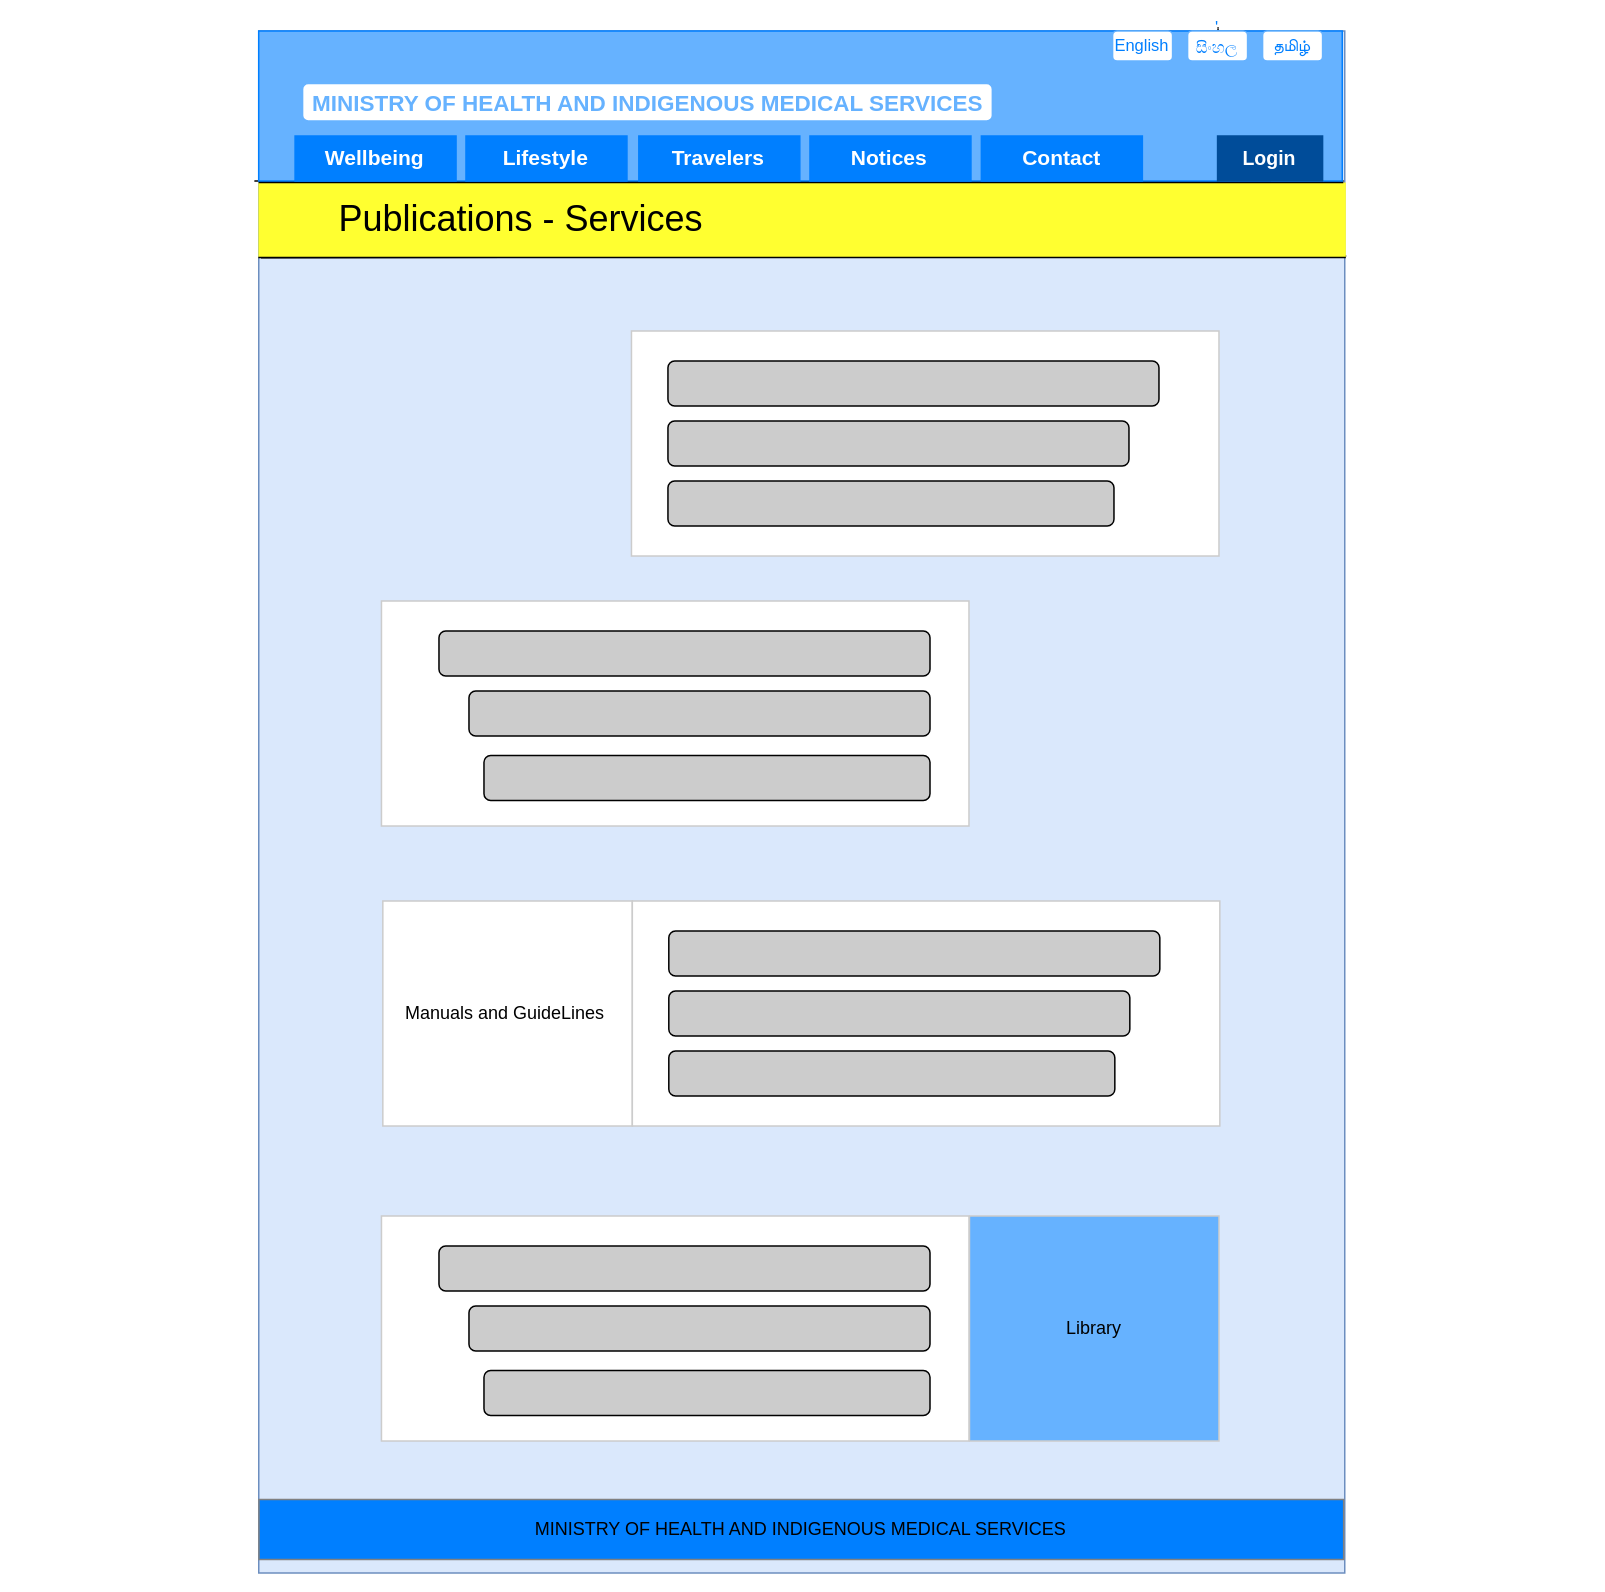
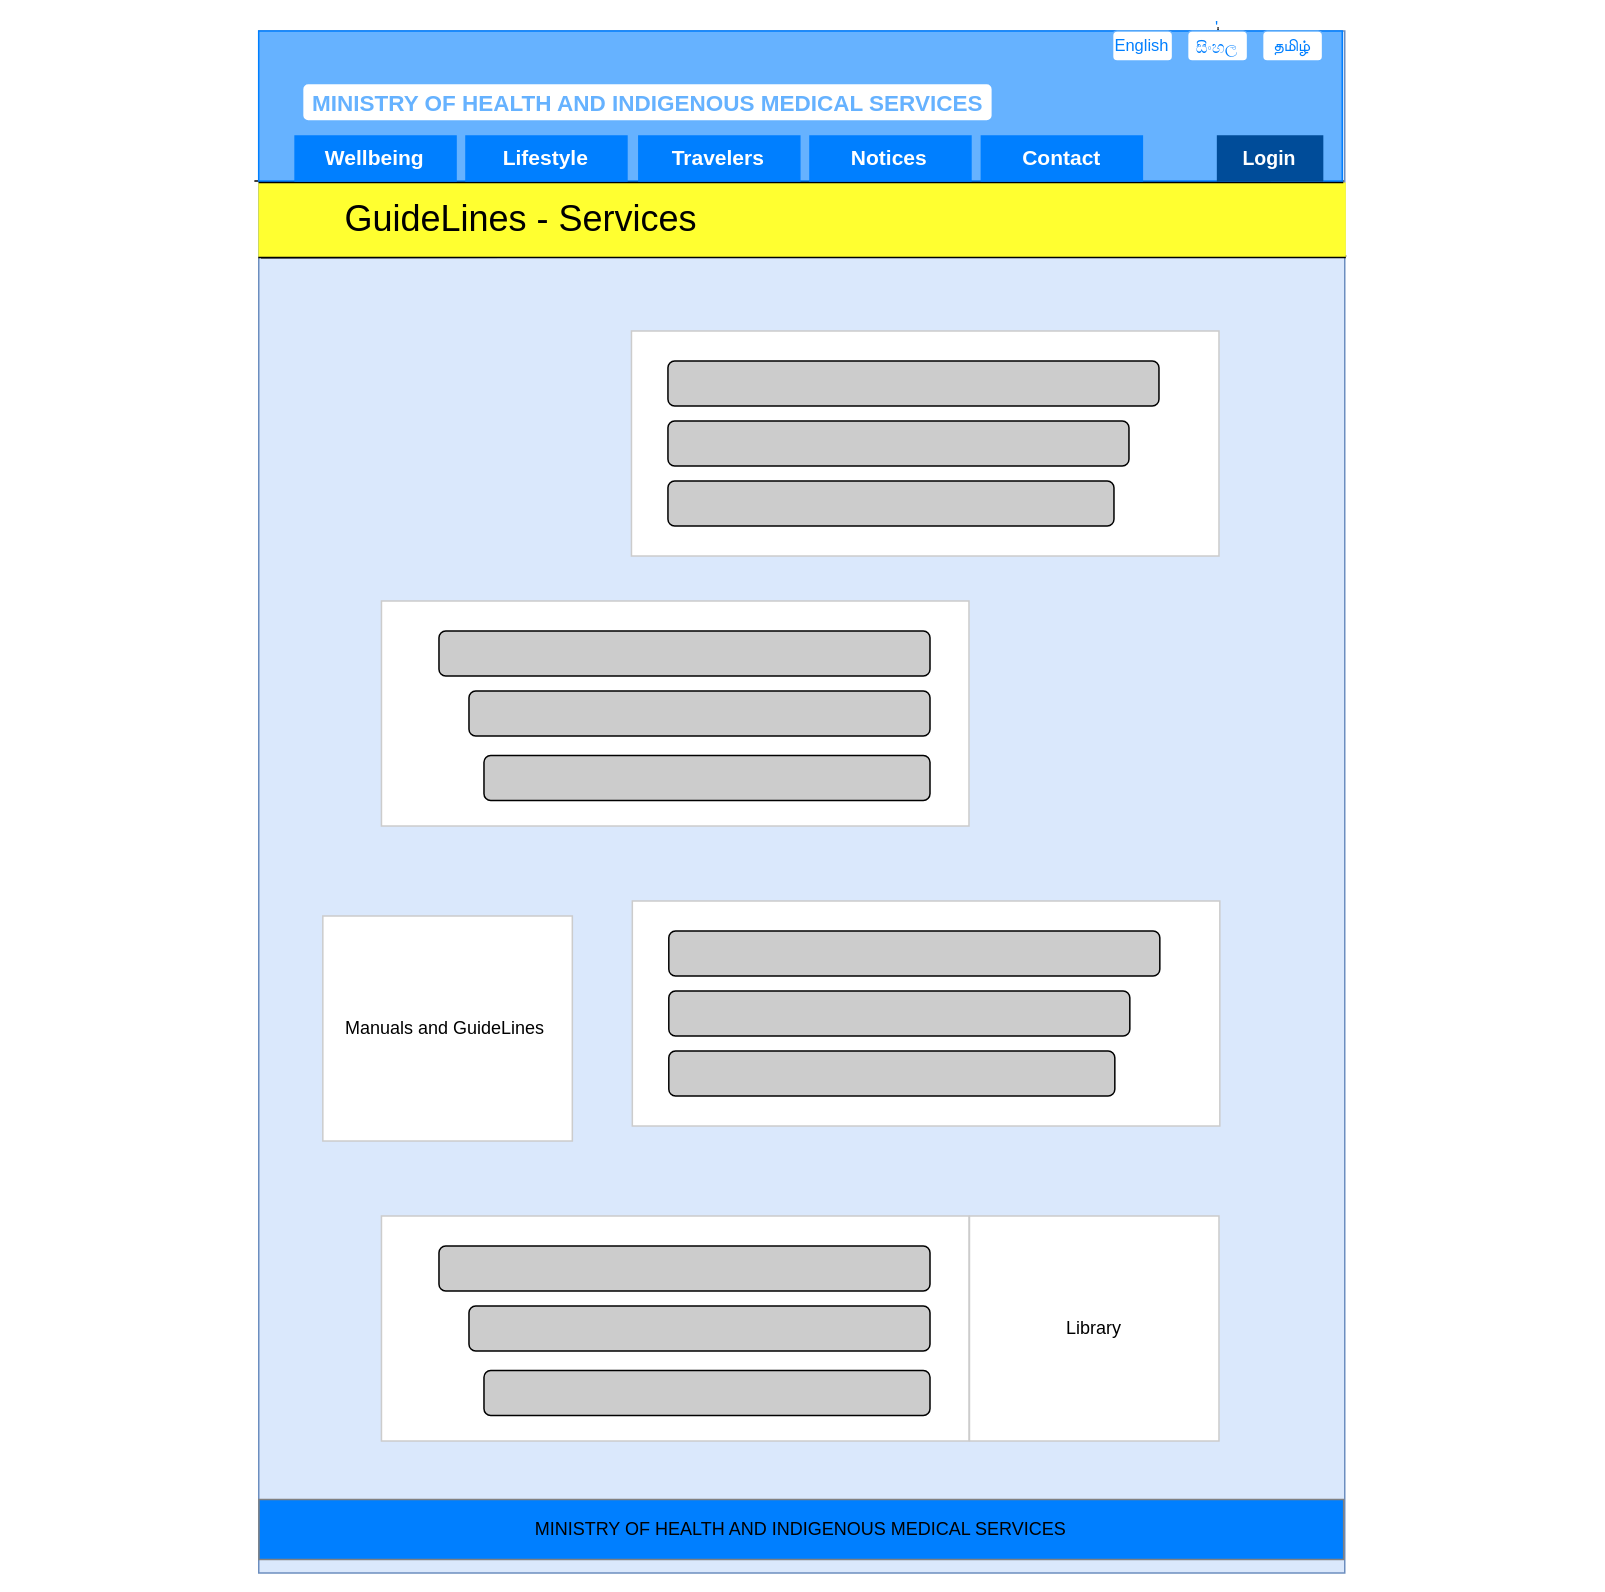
(521, 220) -> (521, 220)
(508, 1013) -> (448, 1028)
(1094, 1328) -> (1094, 1328)
